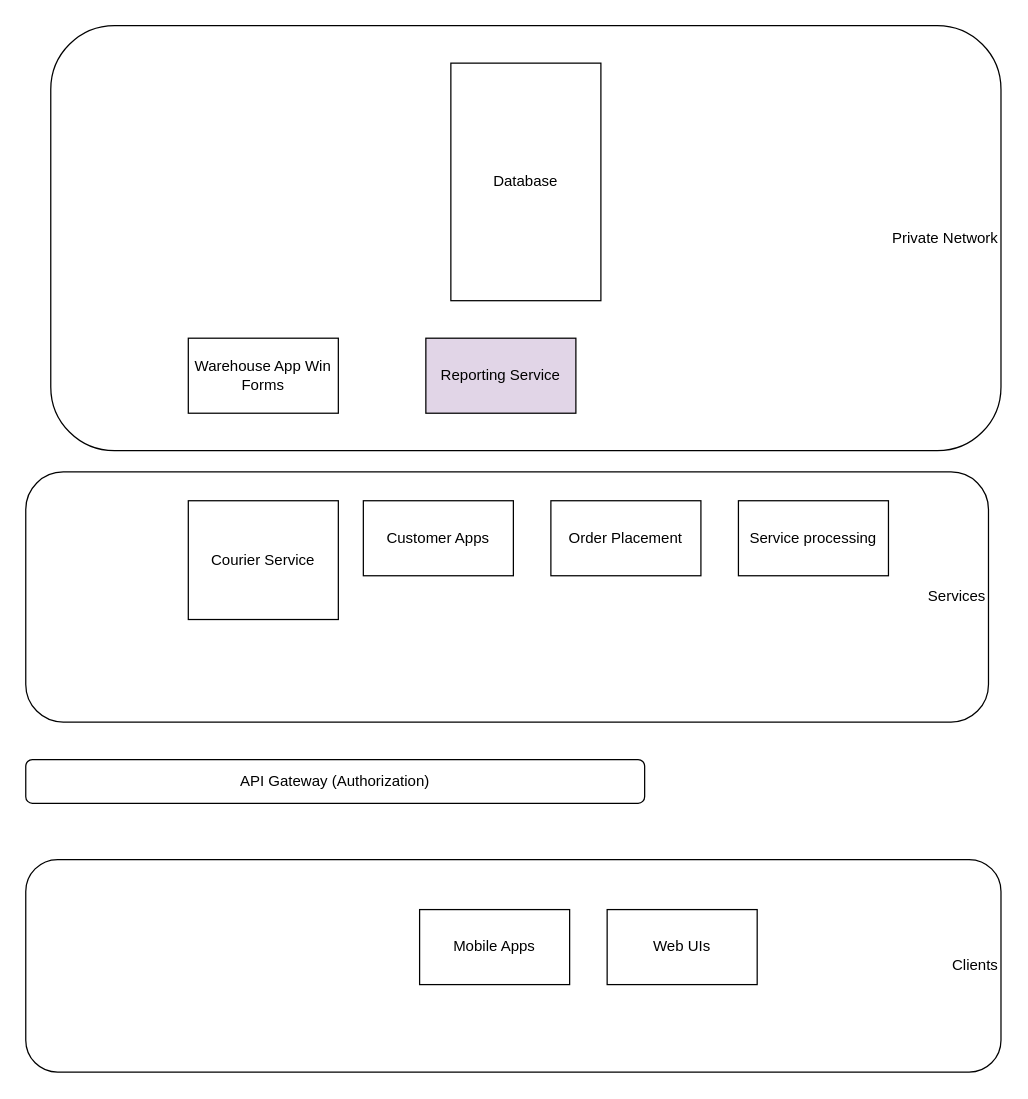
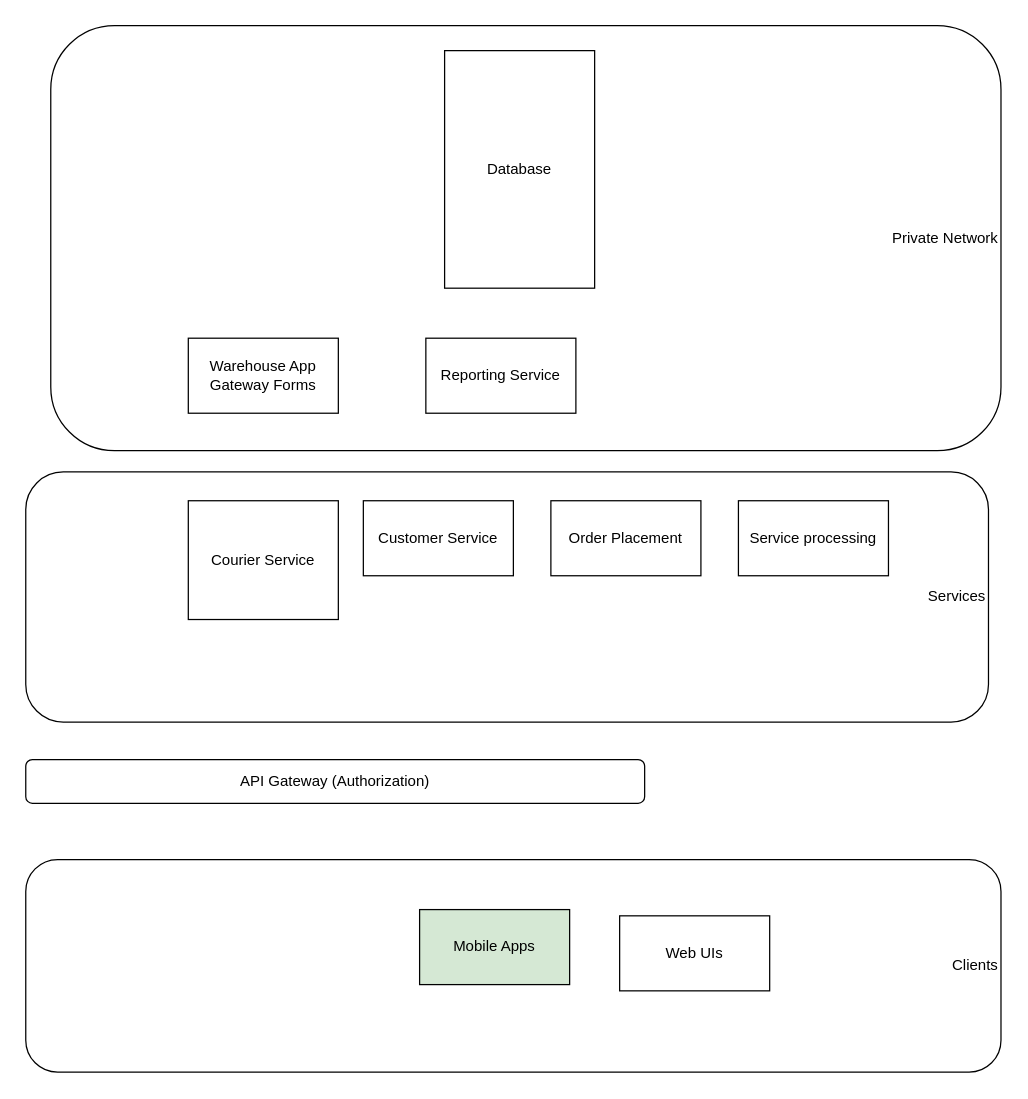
(526, 182) -> (519, 169)
(263, 376) -> (263, 376)
(501, 376) -> (501, 376)
(438, 538) -> (438, 538)
(494, 947) -> (494, 947)
(682, 947) -> (694, 953)
